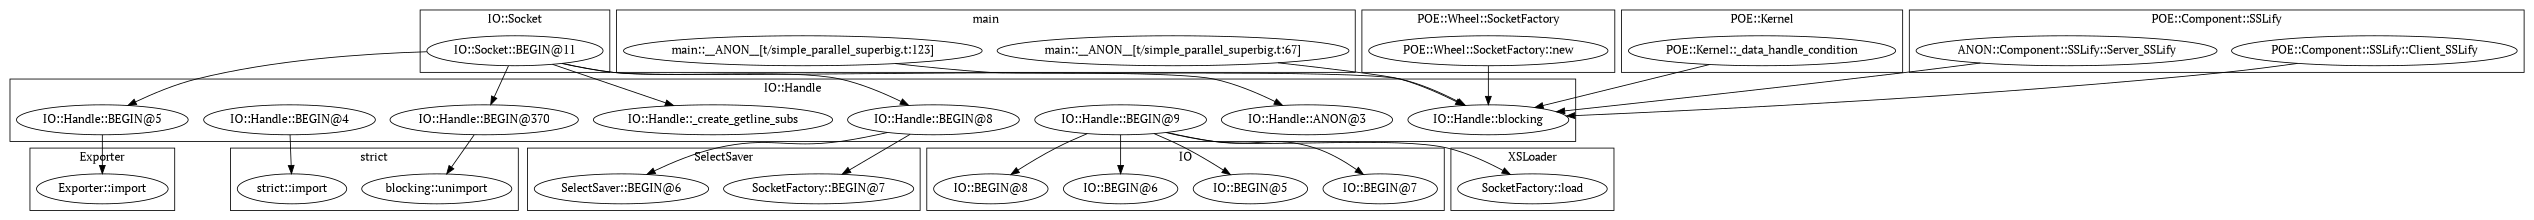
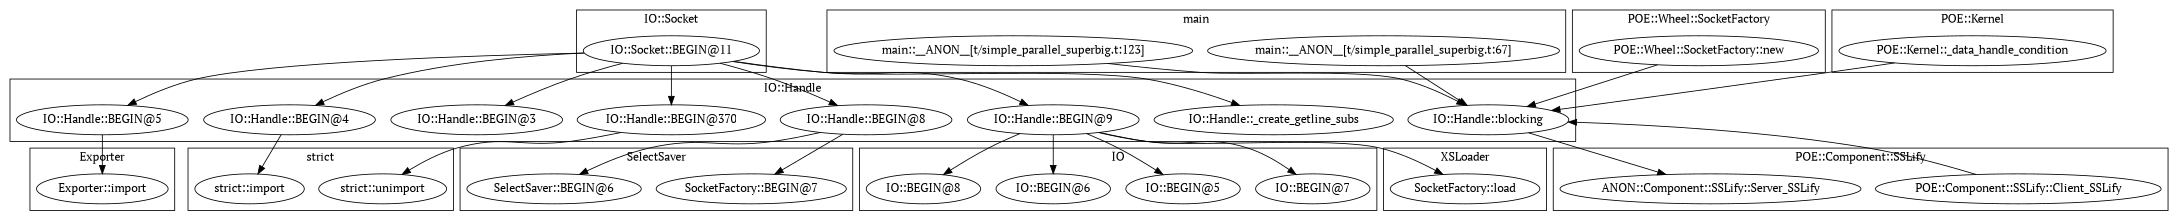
none -> (451, 66)
none -> (879, 73)
(1773, 88) -> (1597, 153)
(1307, 120) -> (477, 120)
(437, 189) -> (383, 189)
